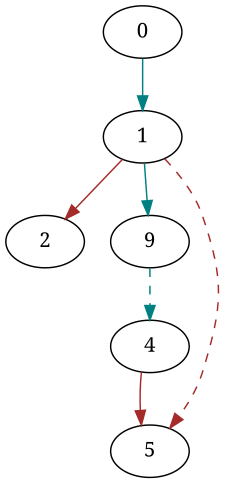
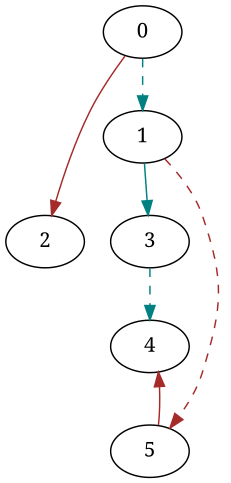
(143, 77) -> (143, 77)
(99, 184) -> (83, 125)
(150, 242) -> (150, 242)
(140, 391) -> (160, 406)
